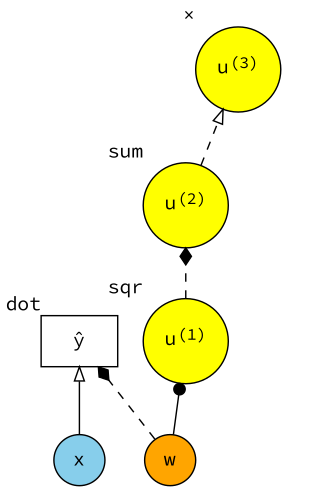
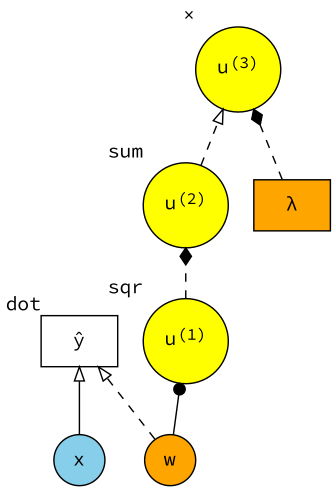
none -> (292, 205)
(131, 409) -> (131, 409)
